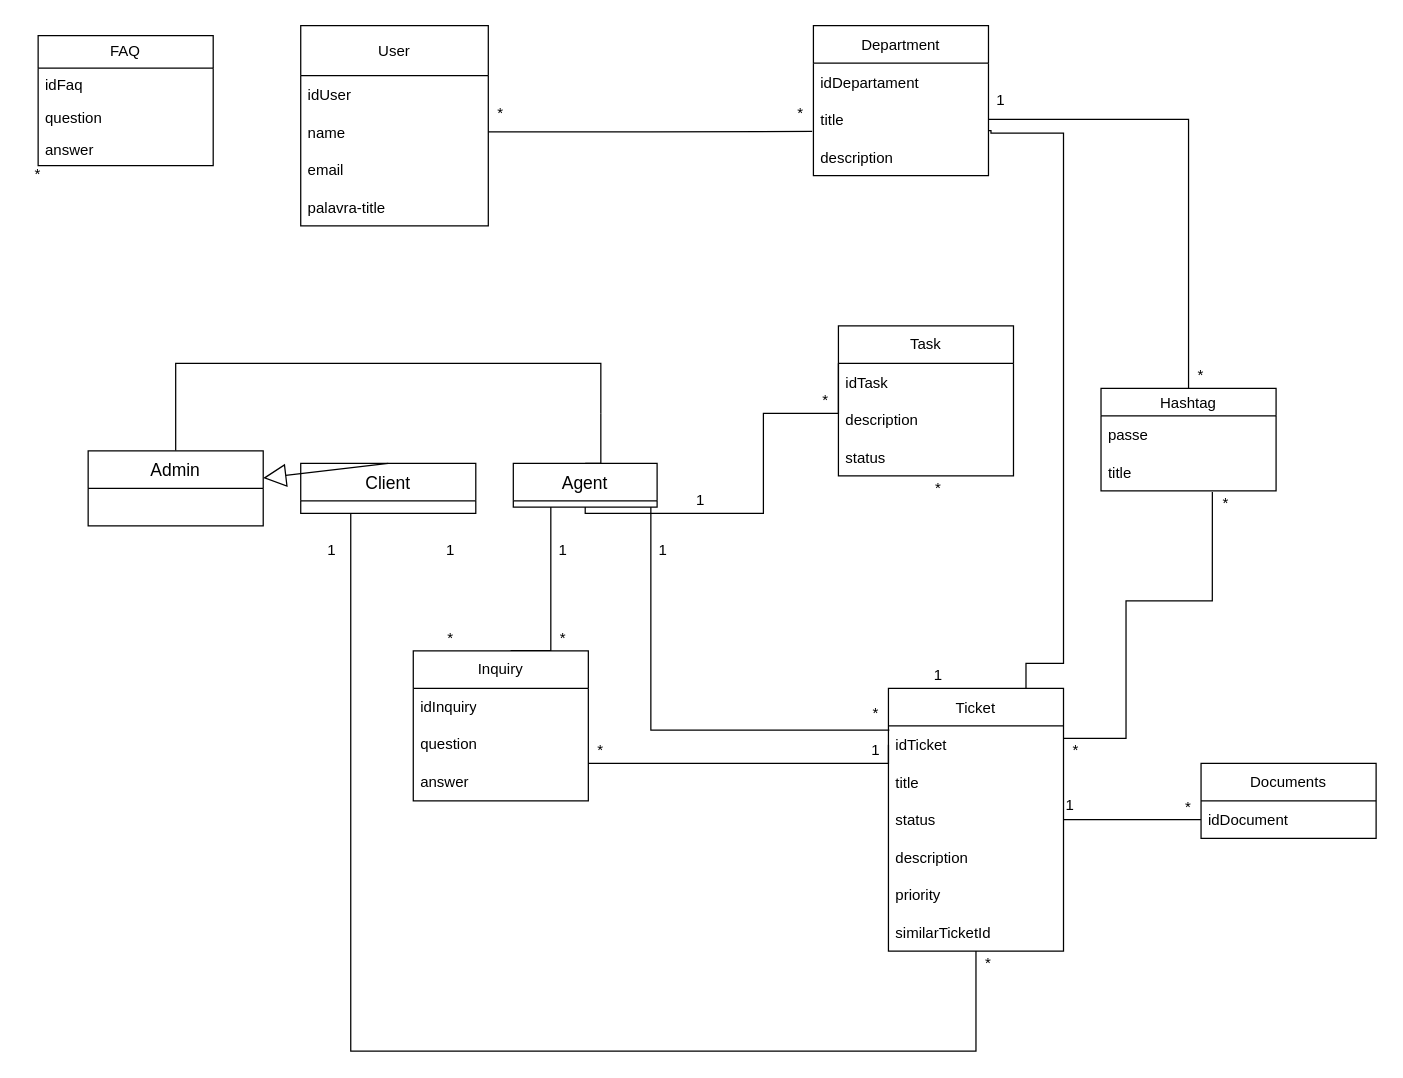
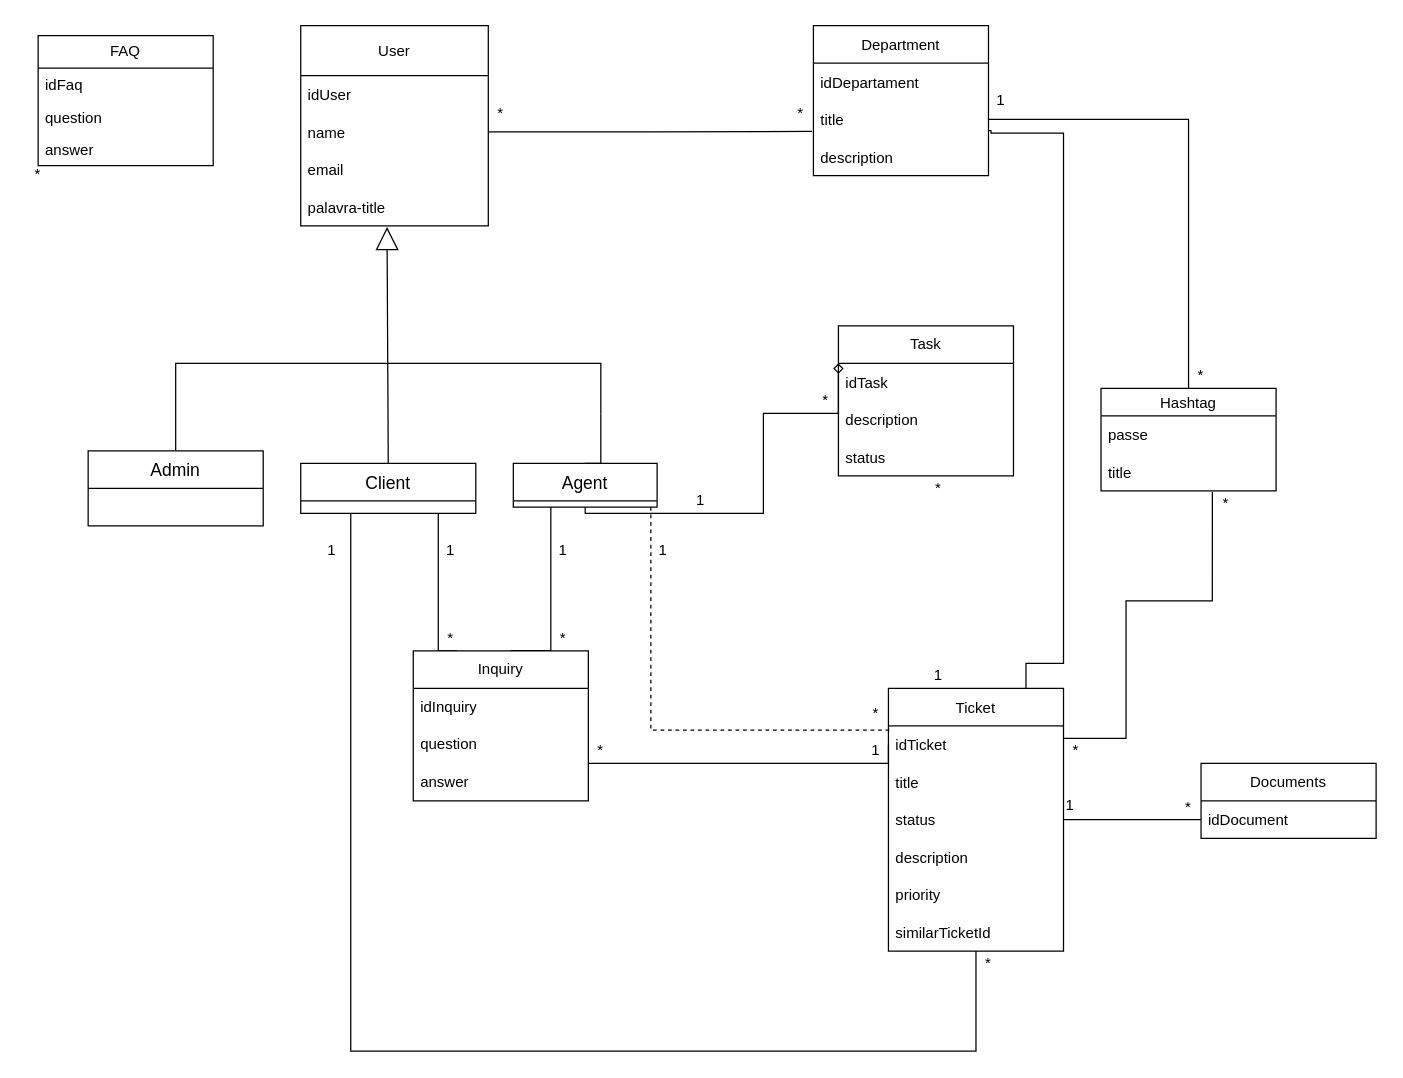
(337, 469) -> (388, 357)
(648, 513) -> (648, 513)
none -> (438, 584)
(658, 730) -> (658, 730)
